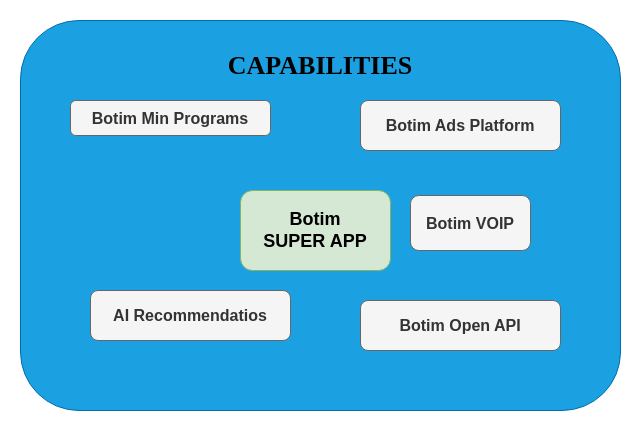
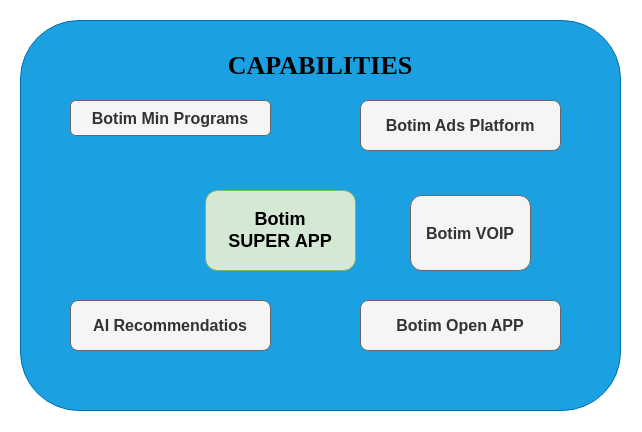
(471, 223) -> (471, 233)
(316, 231) -> (281, 231)
(191, 316) -> (171, 326)
(461, 326) -> (461, 326)
